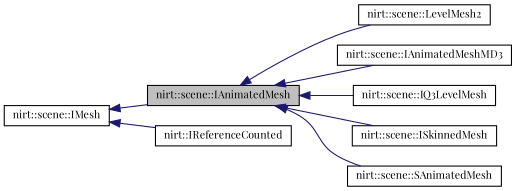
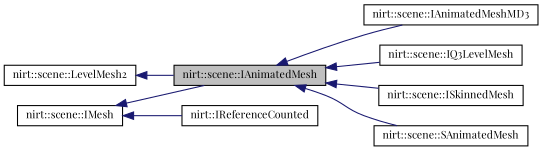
(308, 48) -> (160, 75)
